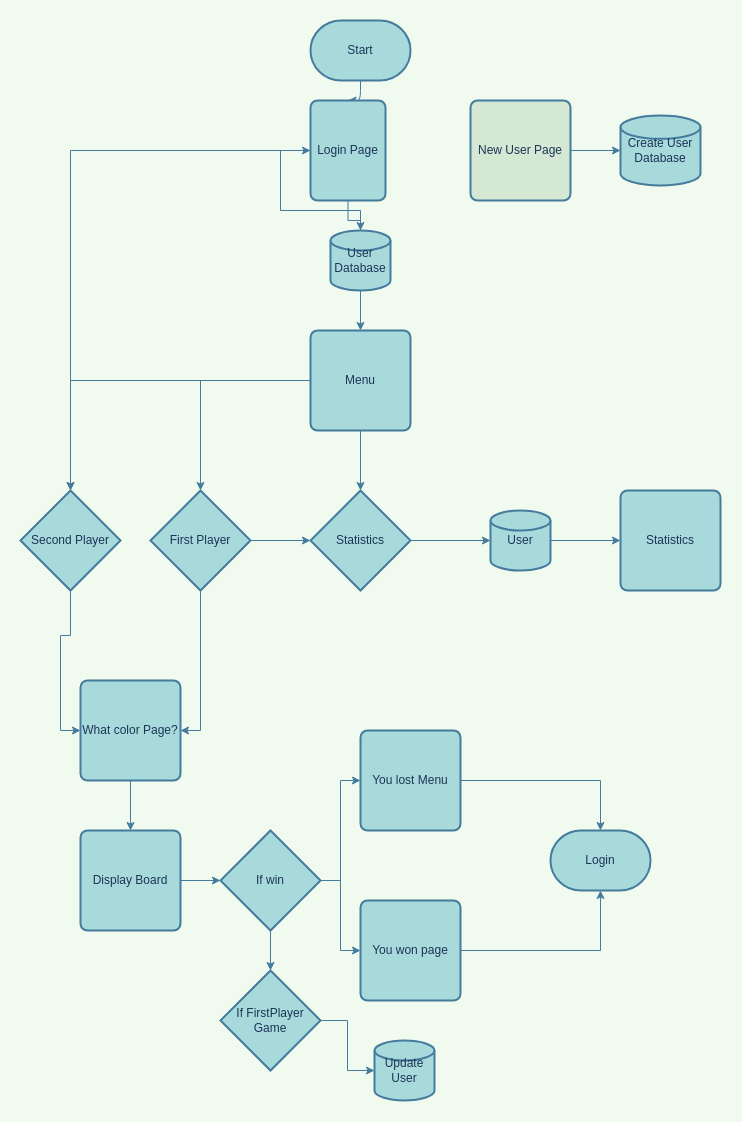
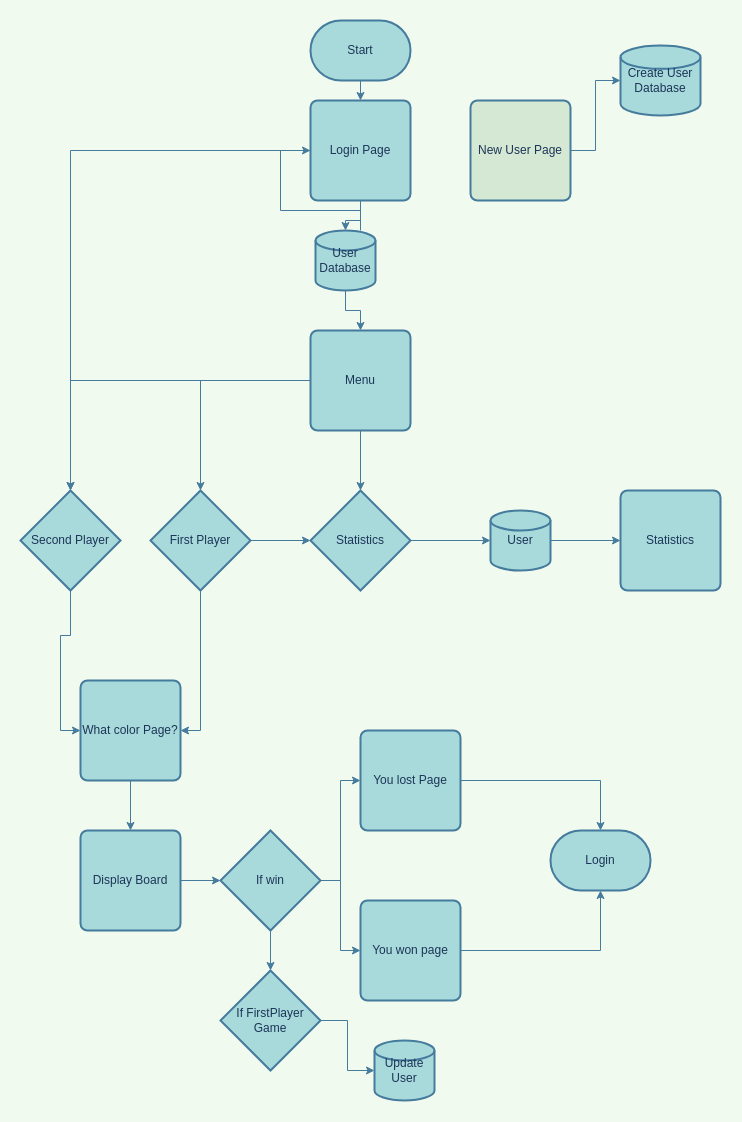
(348, 151) -> (361, 151)
(661, 151) -> (661, 81)
(361, 261) -> (346, 261)
(411, 781) -> (411, 781)
